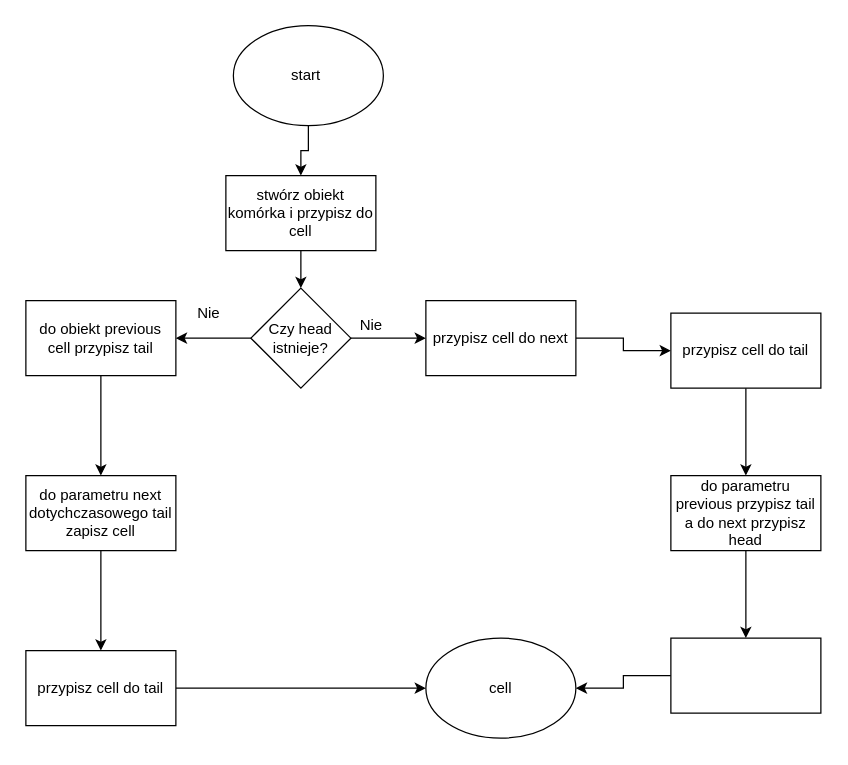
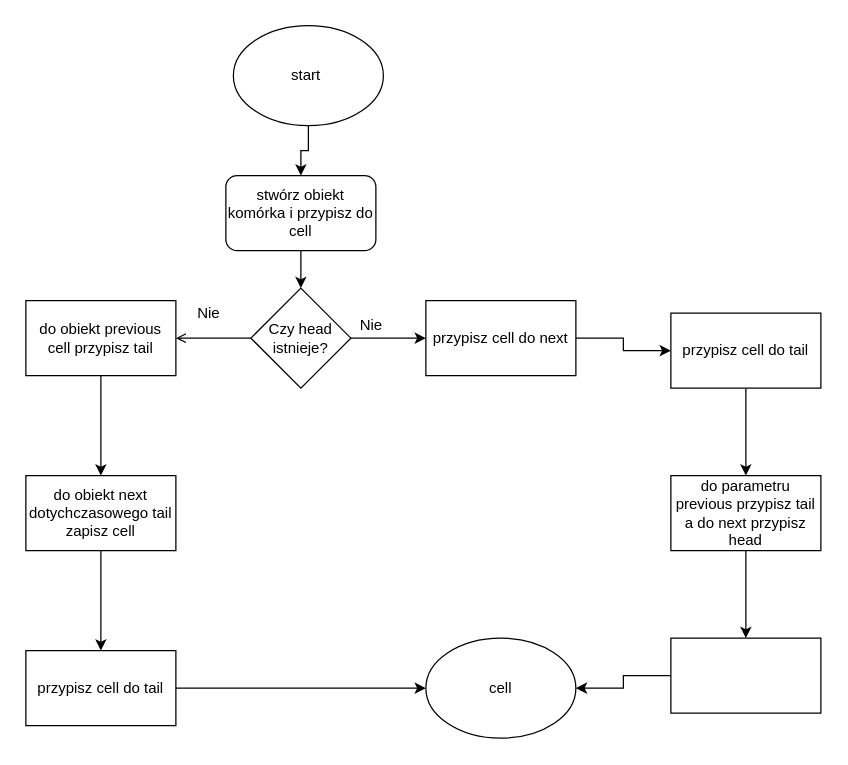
(301, 213) -> (301, 213)
(186, 338) -> (183, 338)
(101, 513) -> (101, 513)
